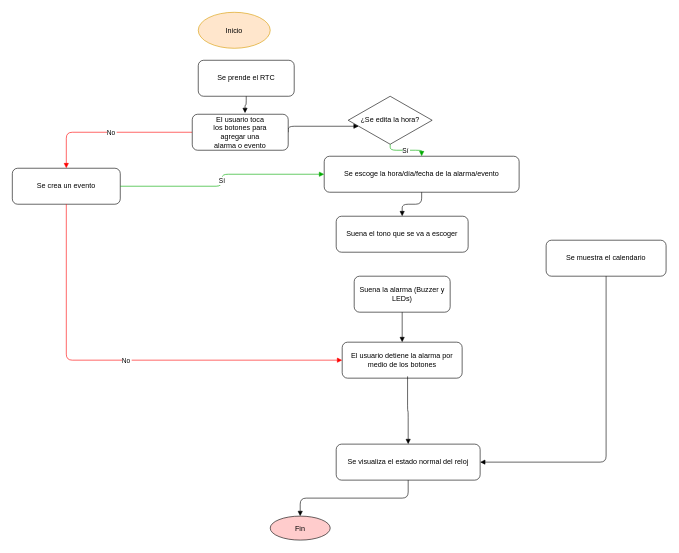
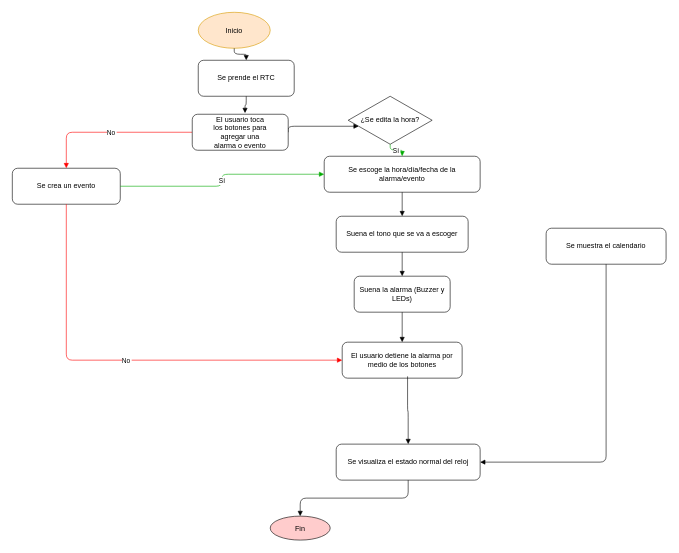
none -> (246, 54)
(422, 174) -> (402, 174)
(606, 258) -> (606, 246)
none -> (402, 270)
